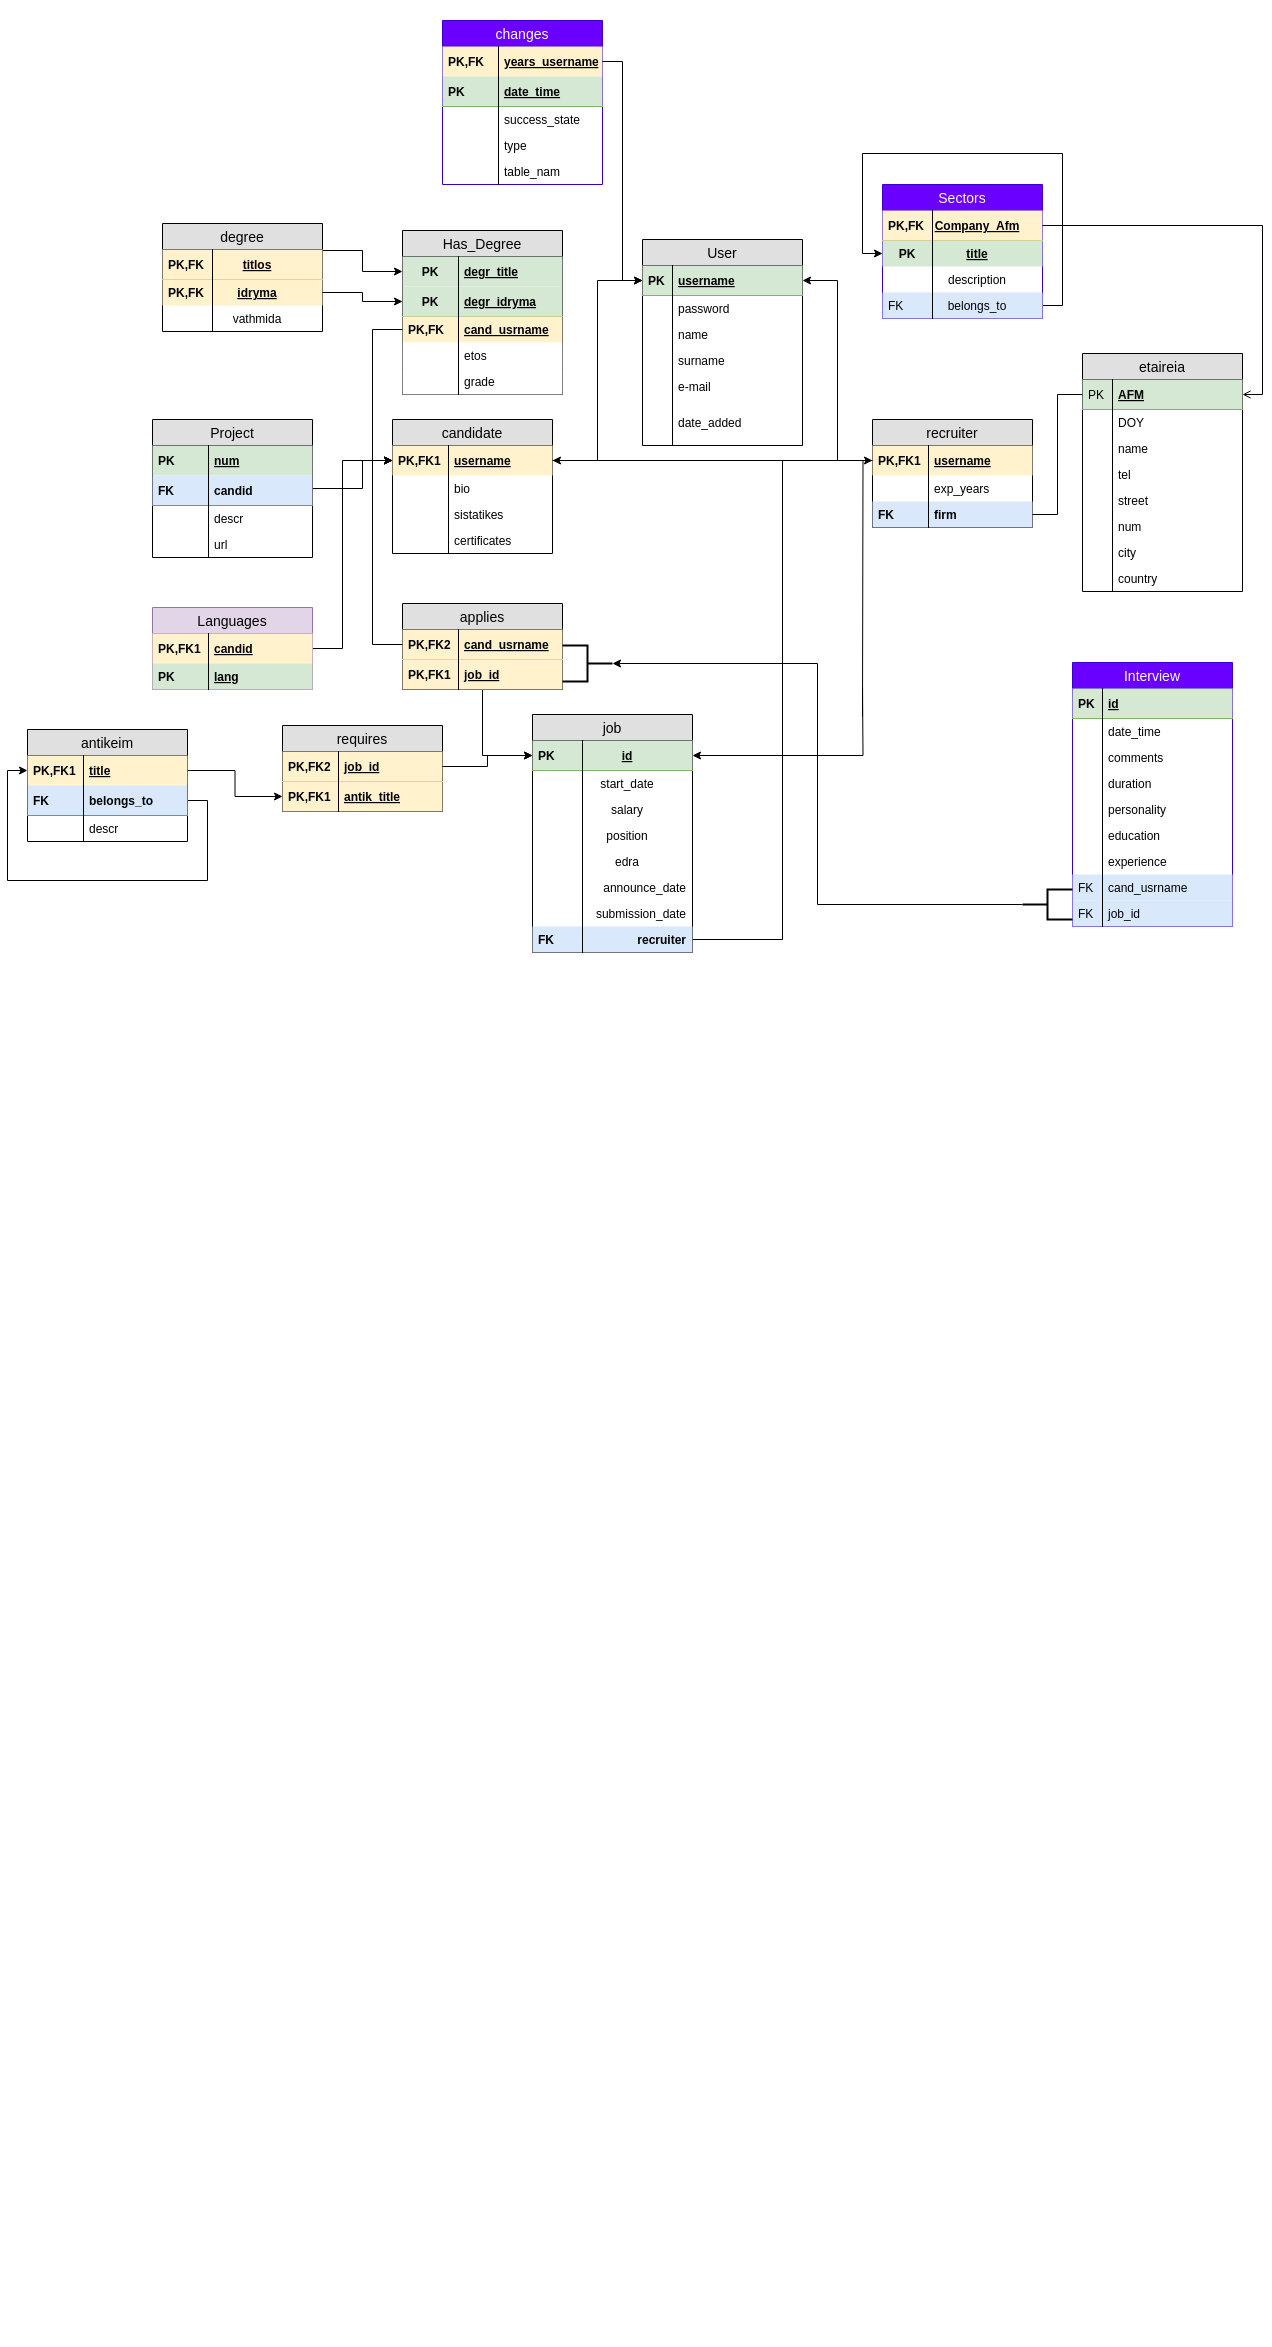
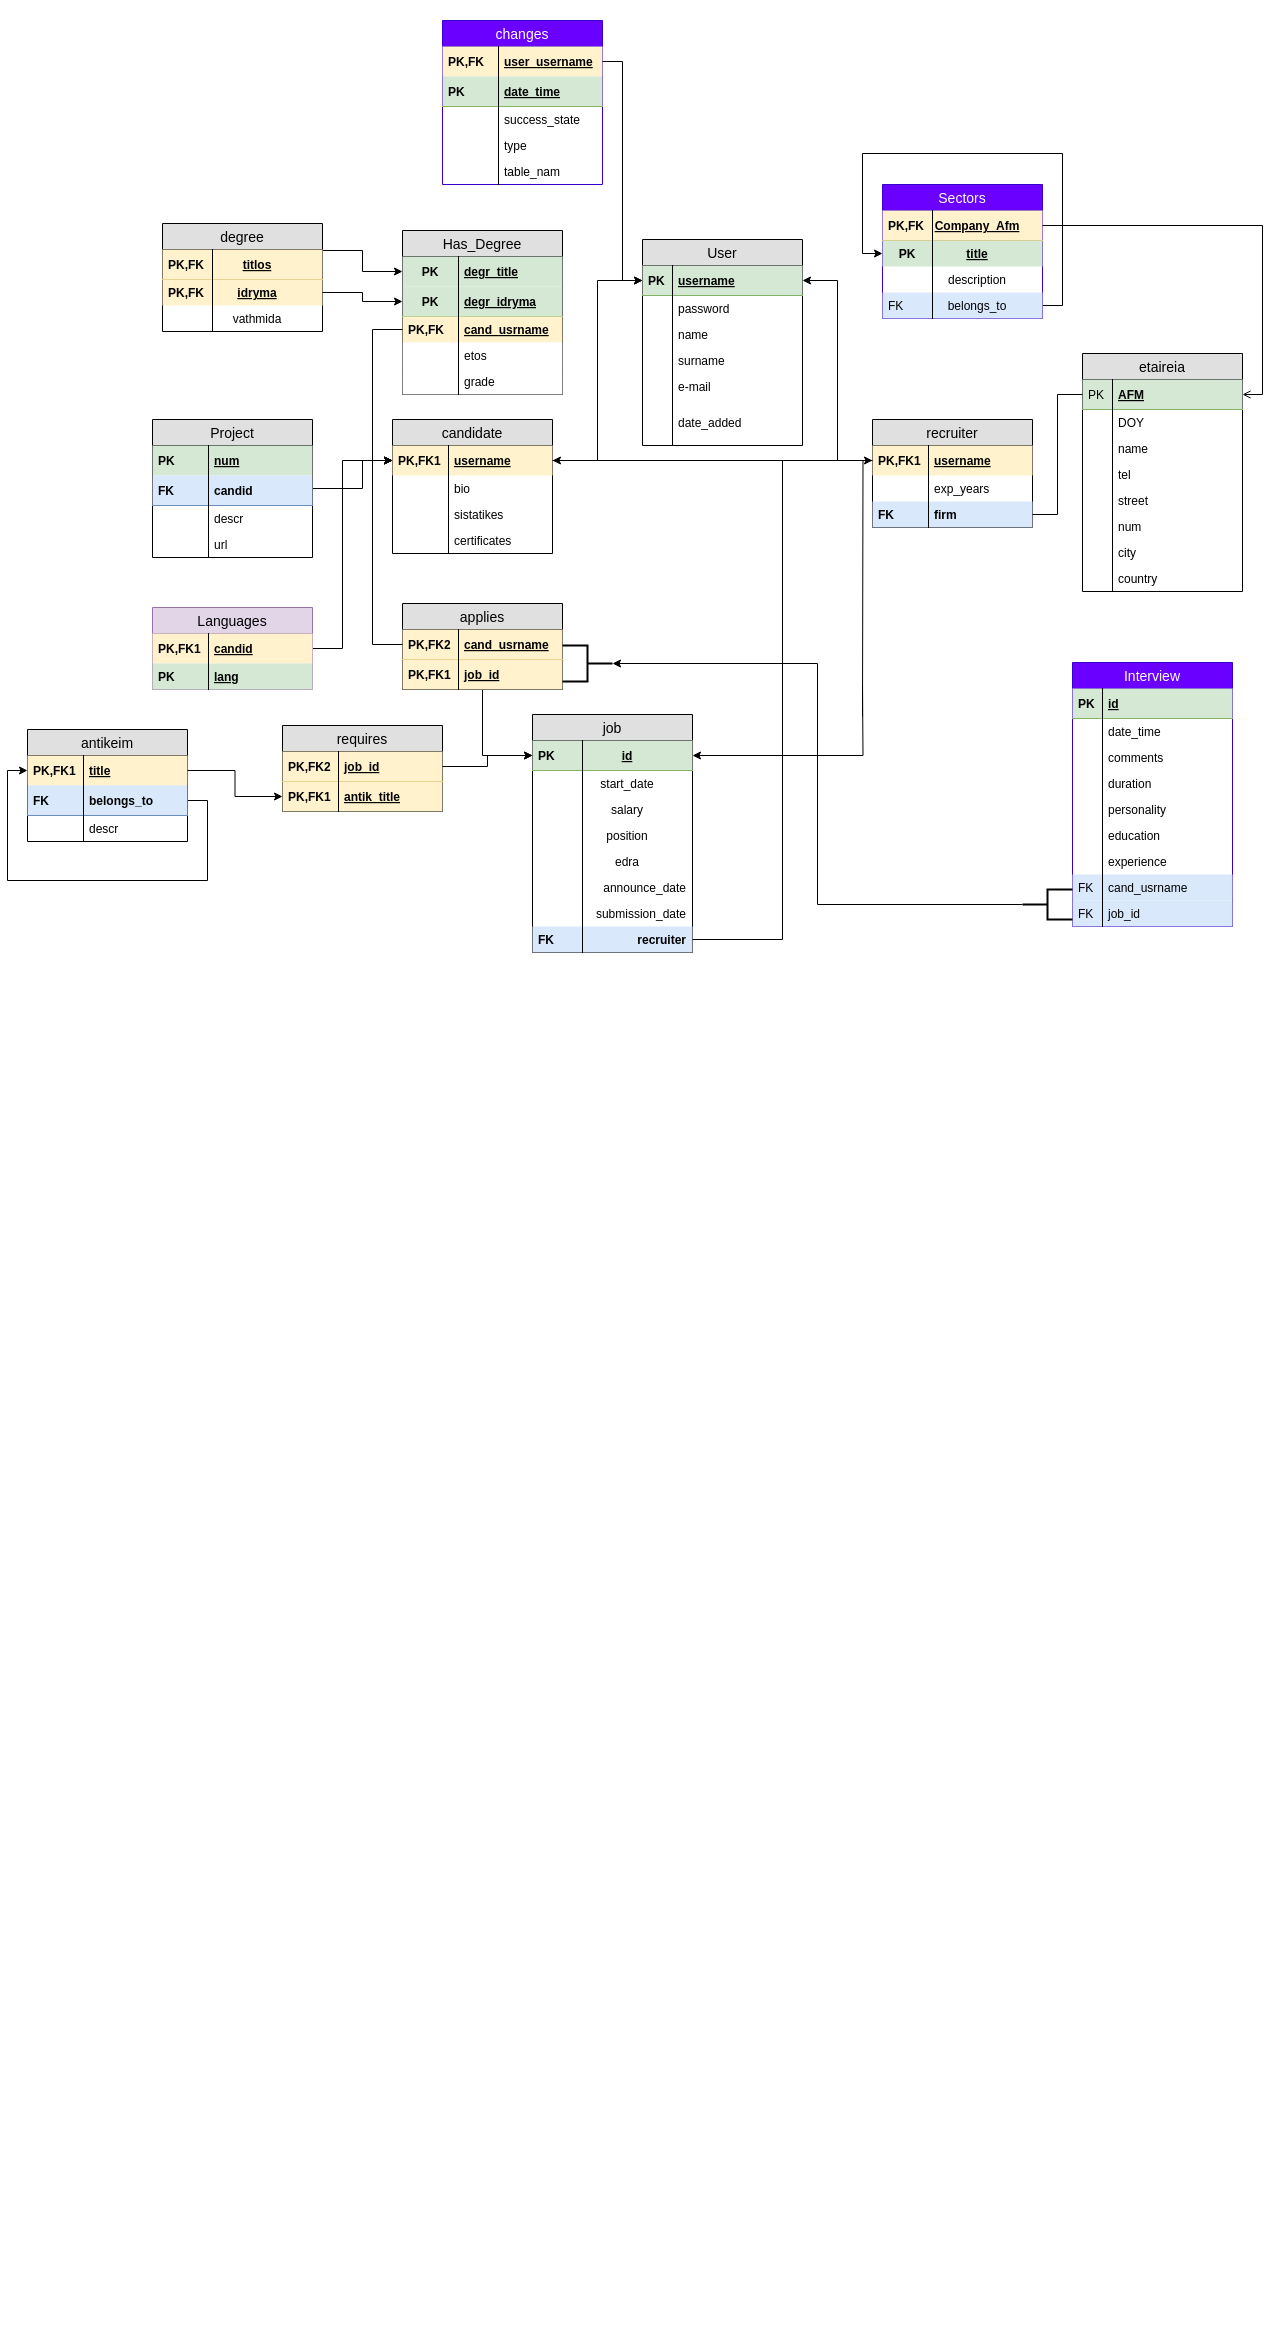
(551, 62) -> (548, 62)
